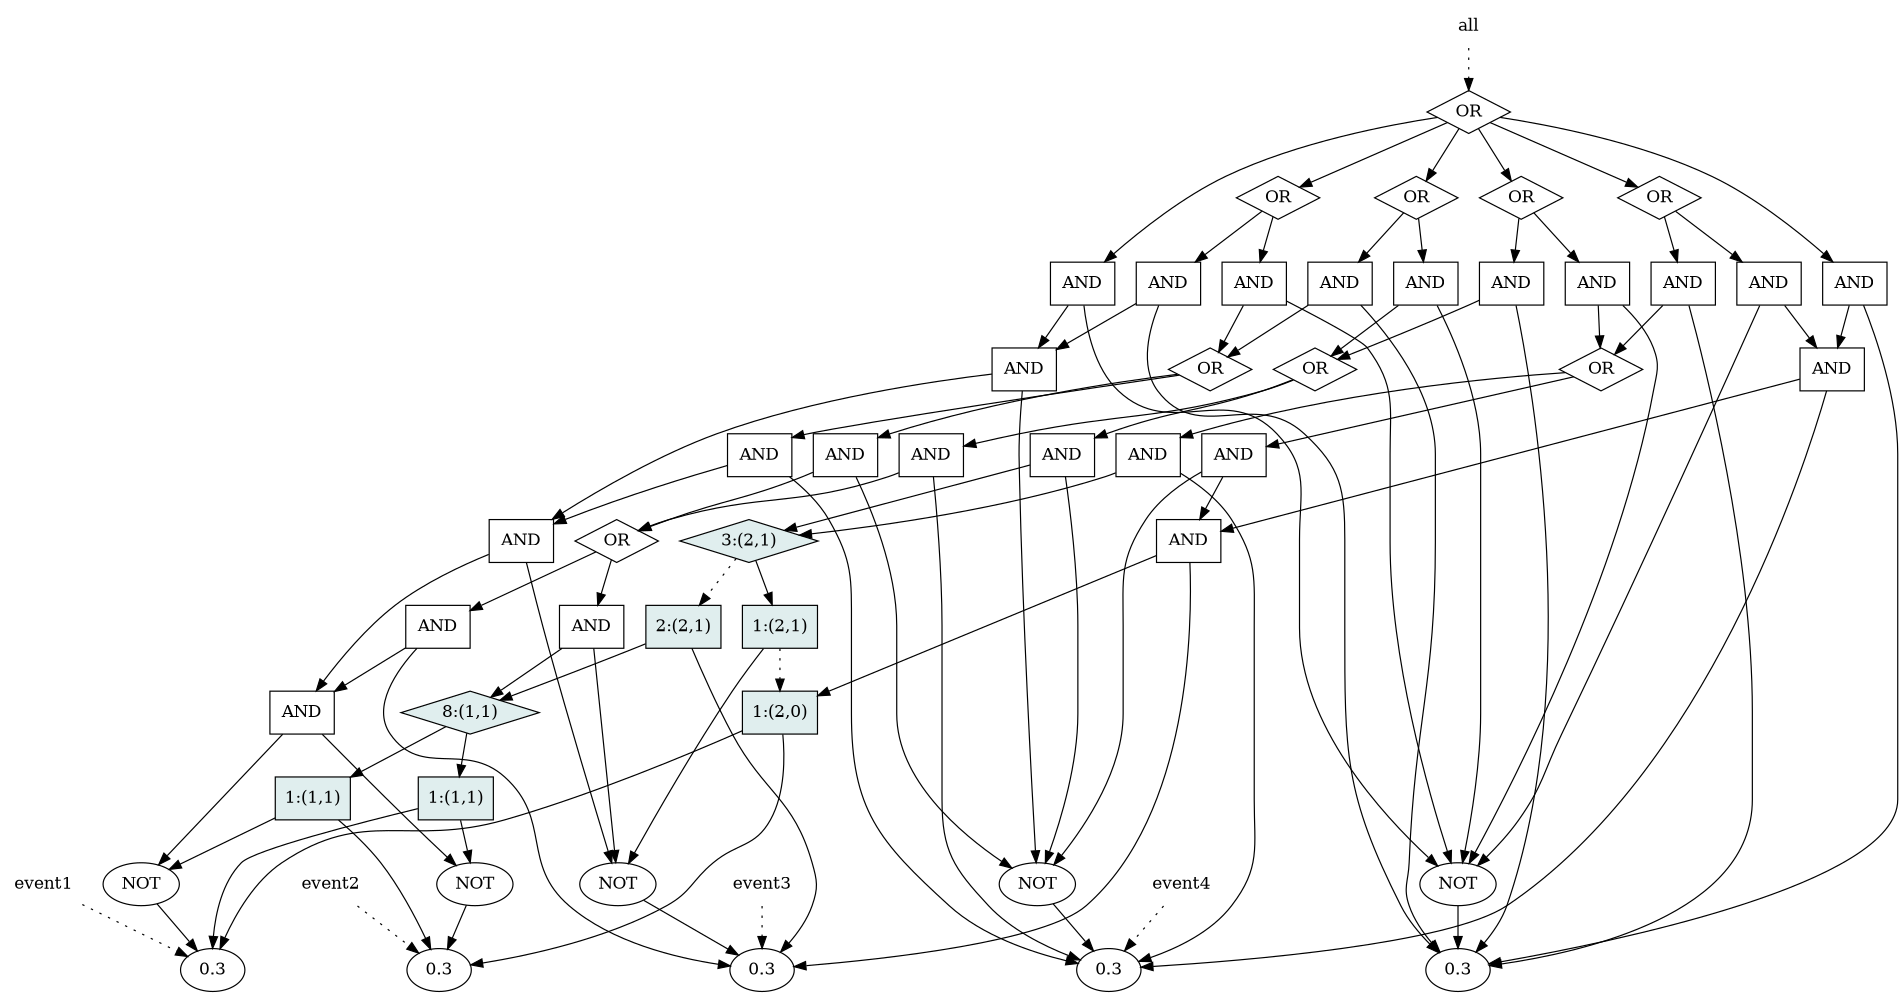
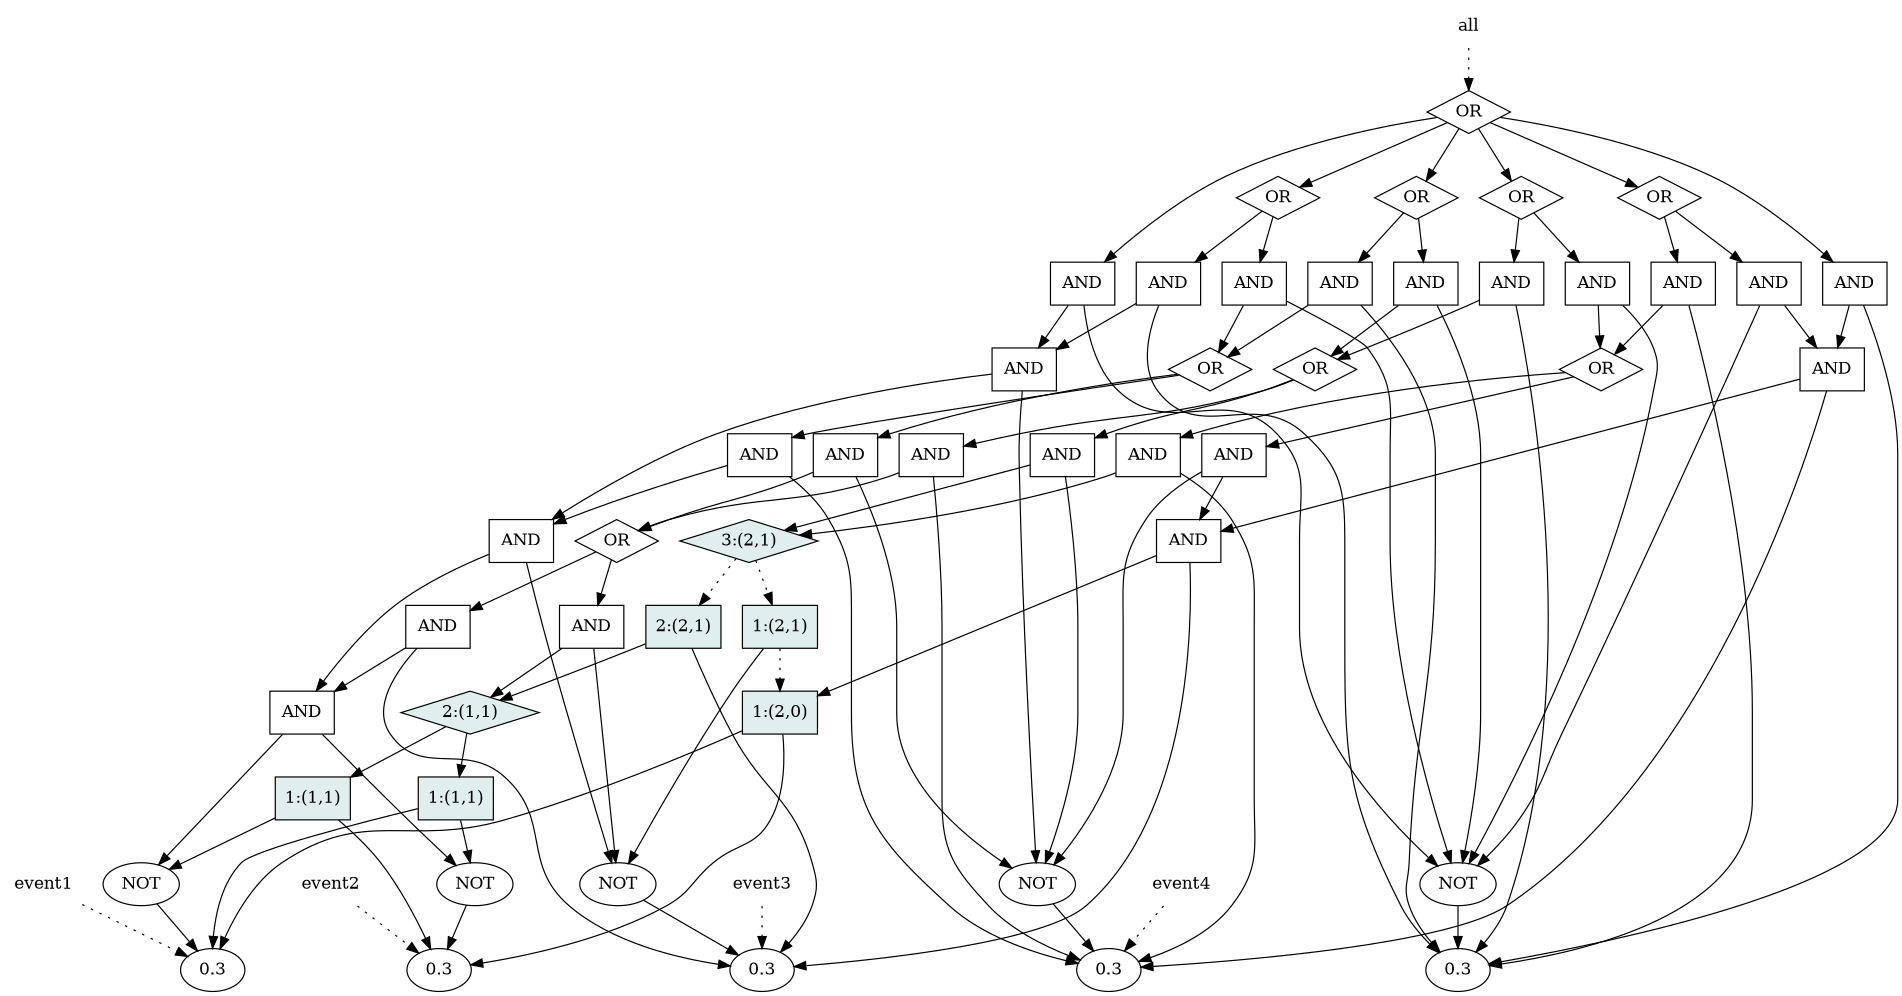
(762, 577) -> (762, 577)
(470, 713) -> (470, 713)
